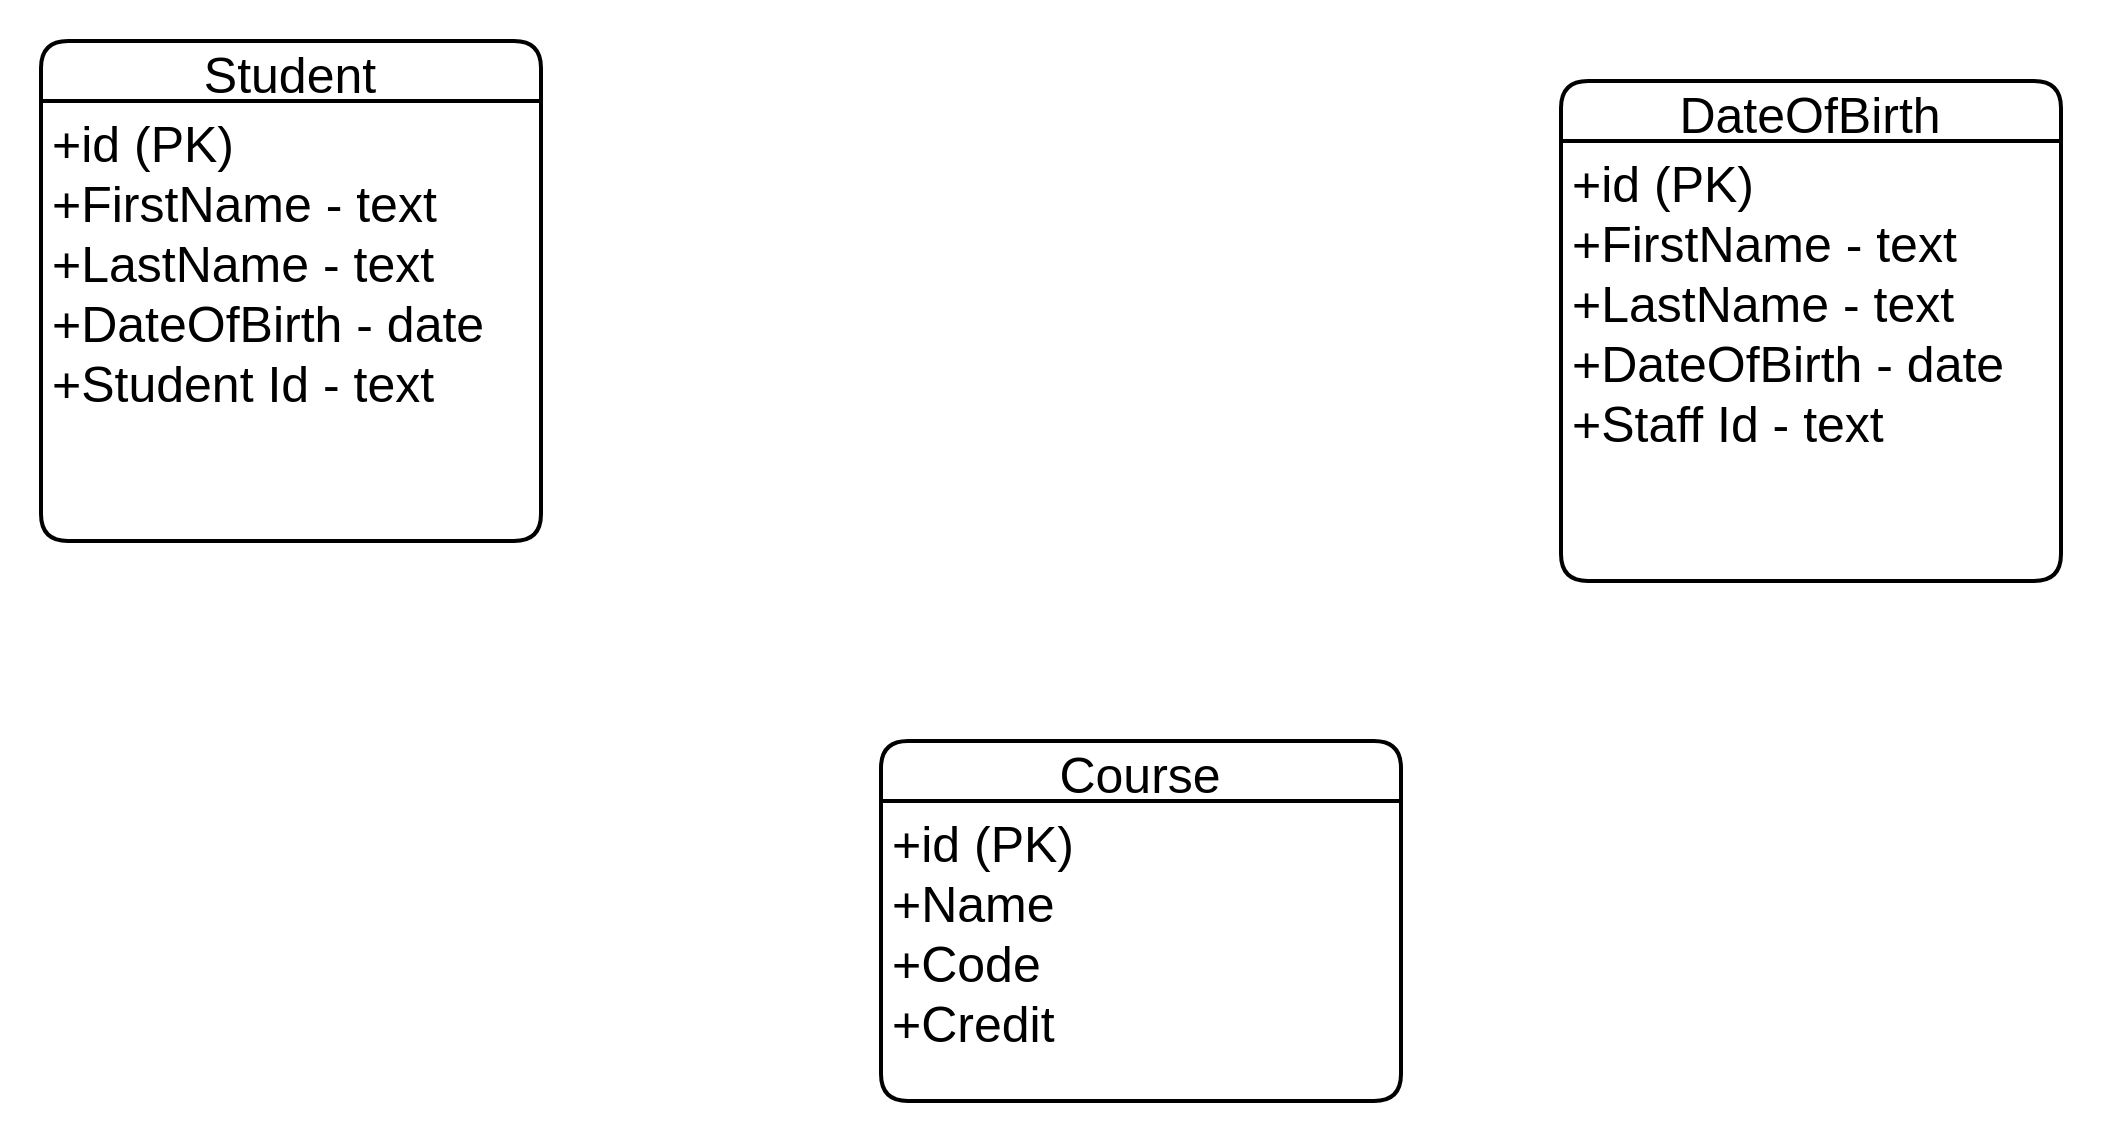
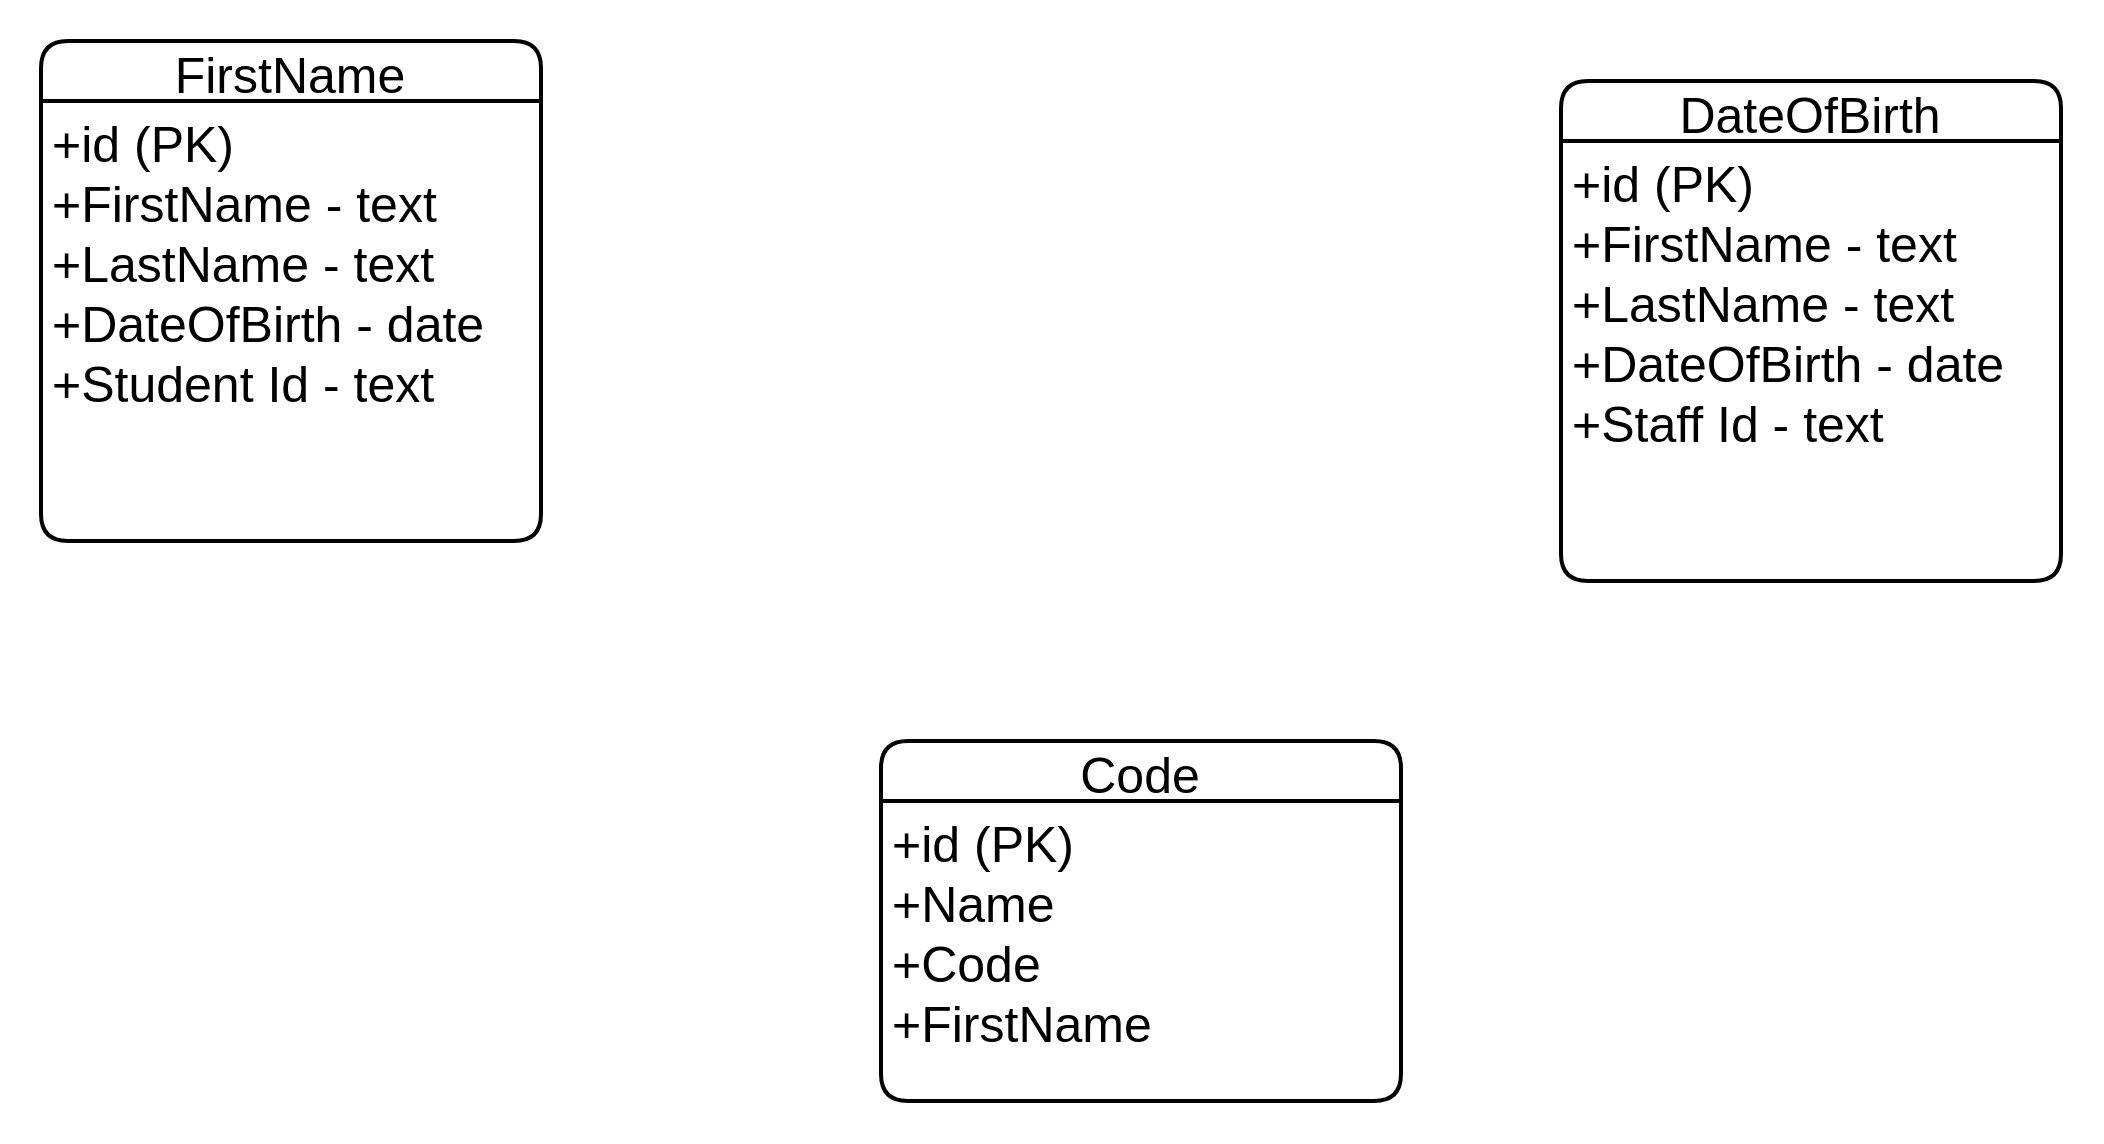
(290, 76) -> (290, 76)
(1140, 776) -> (1140, 776)
(991, 845) -> (991, 845)
